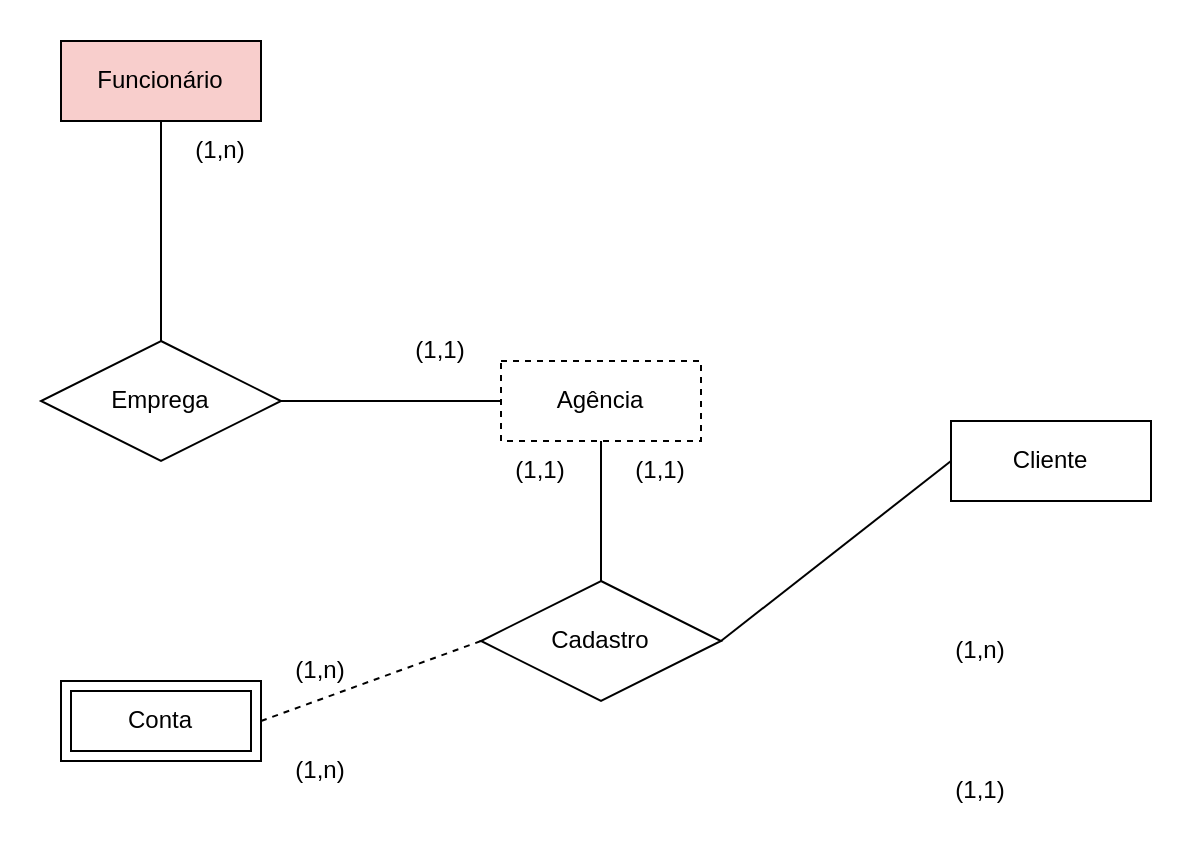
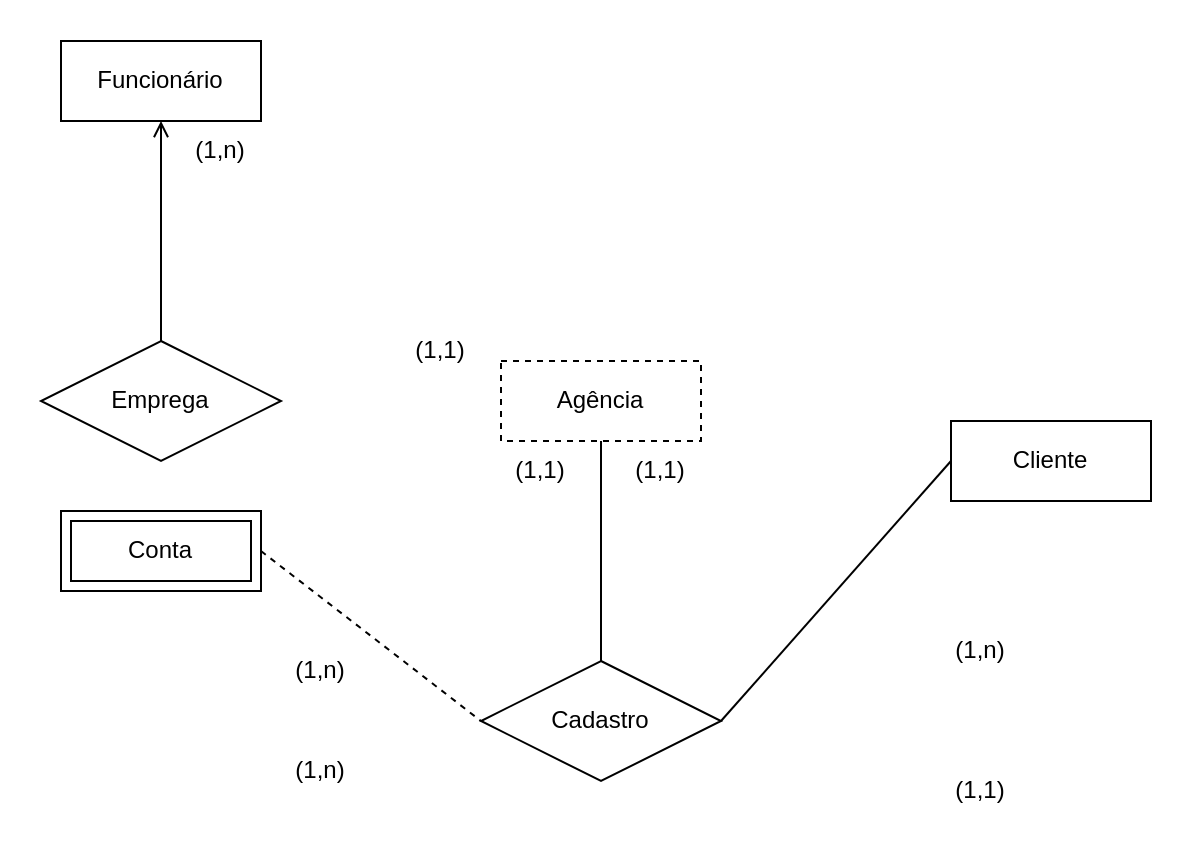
(161, 81) -> (161, 81)
(161, 127) -> (161, 129)
(391, 401) -> none
(601, 641) -> (601, 721)
(161, 721) -> (161, 551)
